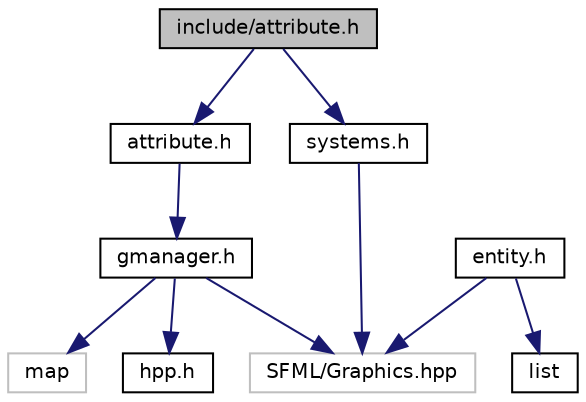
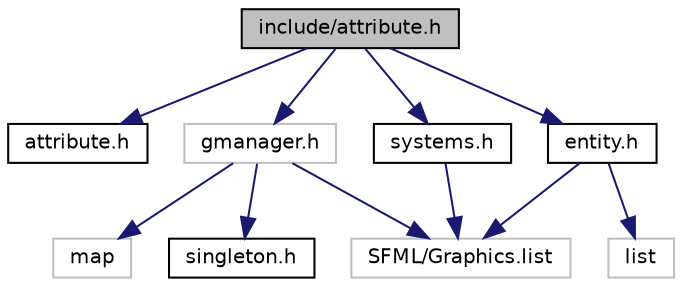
none -> (467, 82)
(179, 190) -> (312, 78)
(176, 258) -> (260, 143)
(168, 373) -> (242, 258)
(363, 373) -> (461, 258)
(545, 373) -> (641, 258)
